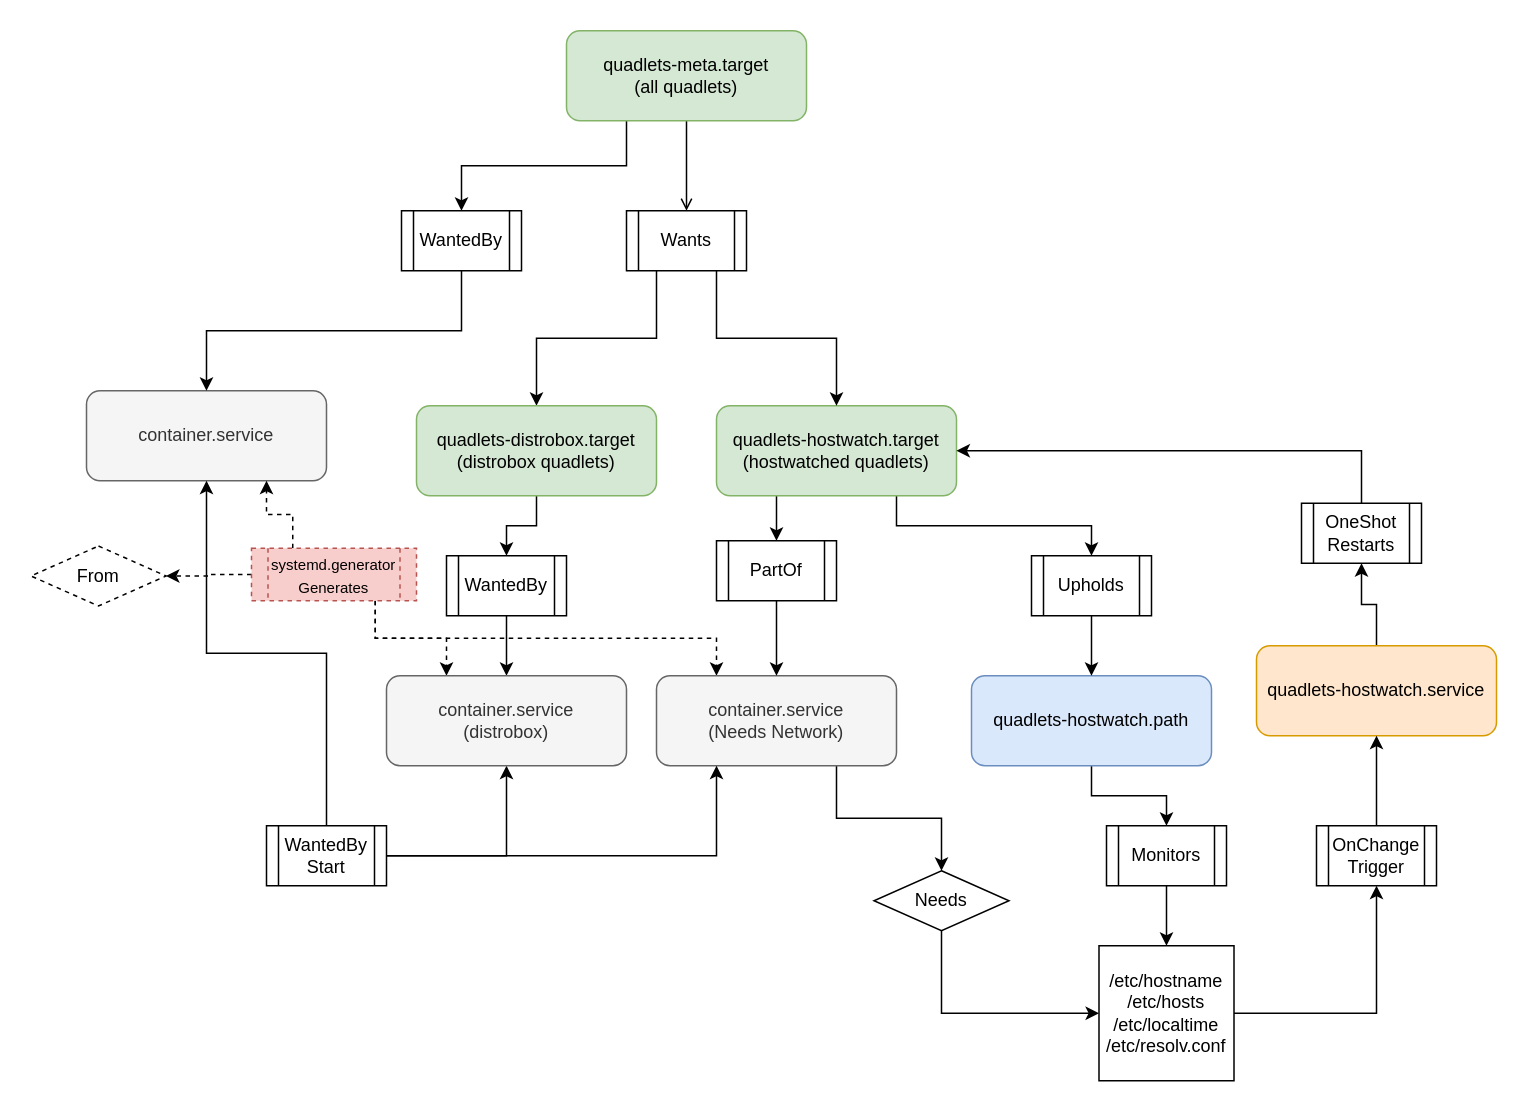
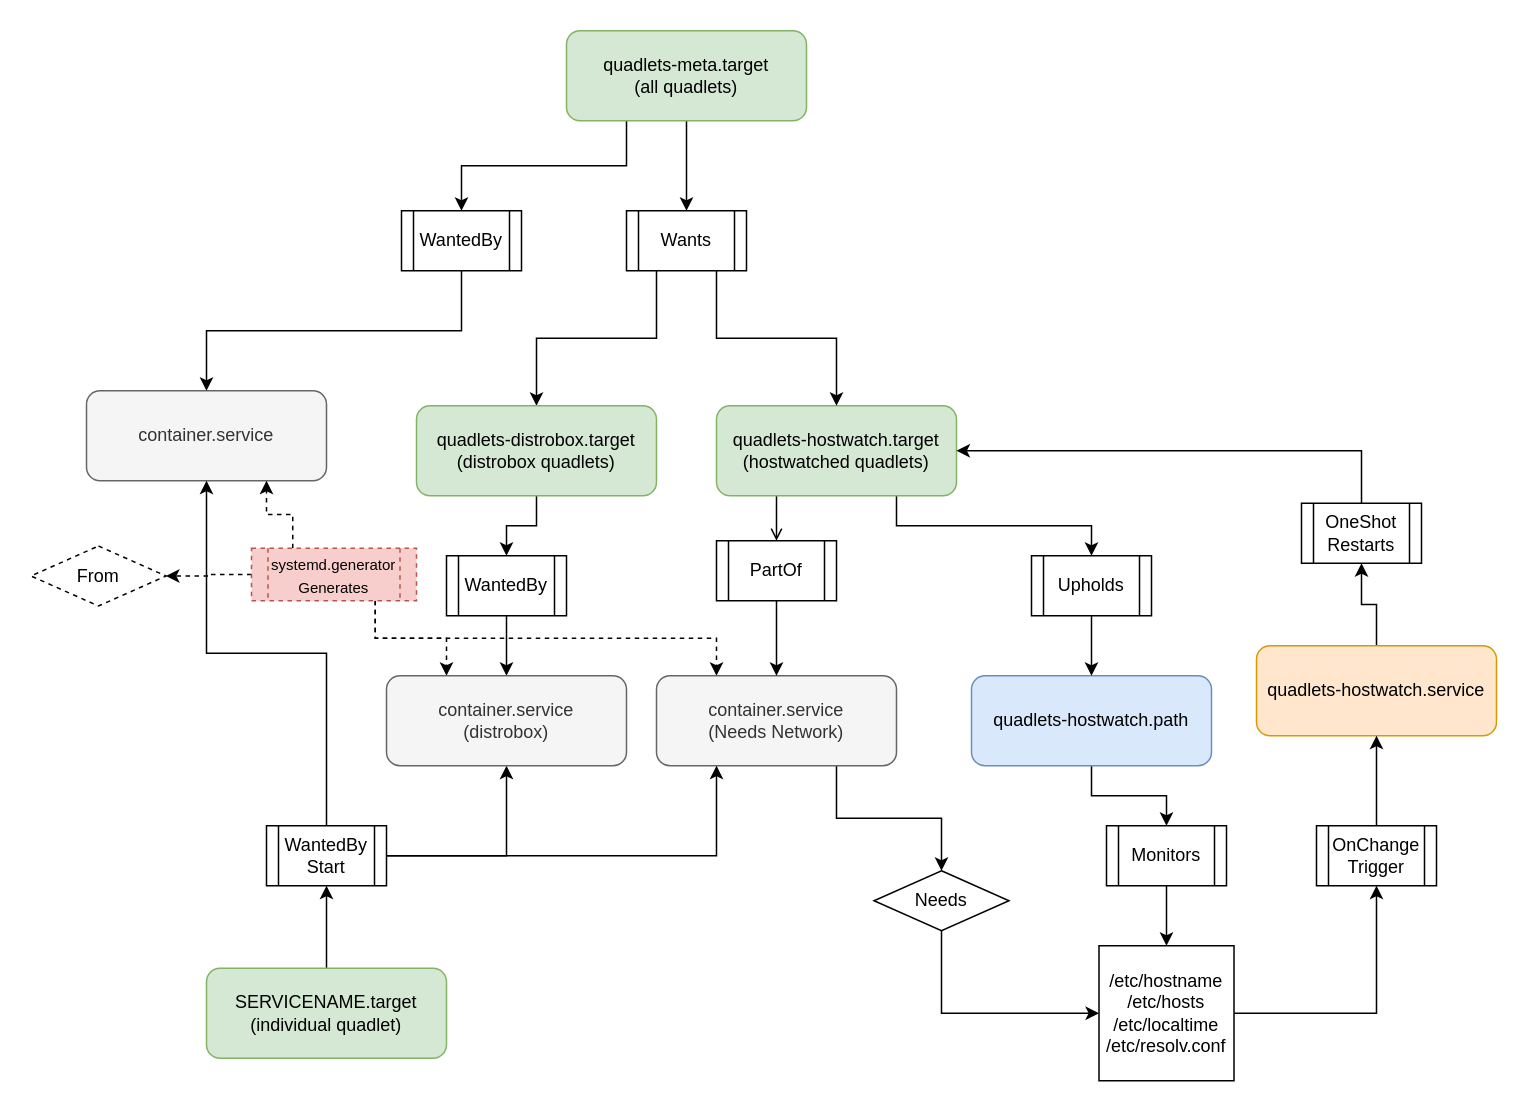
(686, 201) -> (686, 199)
(776, 529) -> (776, 531)
none -> (326, 932)
none -> (326, 1013)
